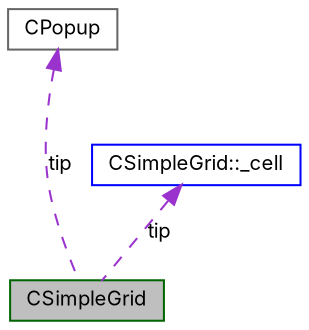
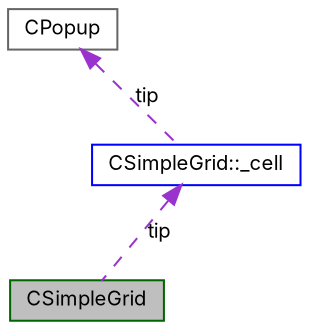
(48, 178) -> (137, 105)
